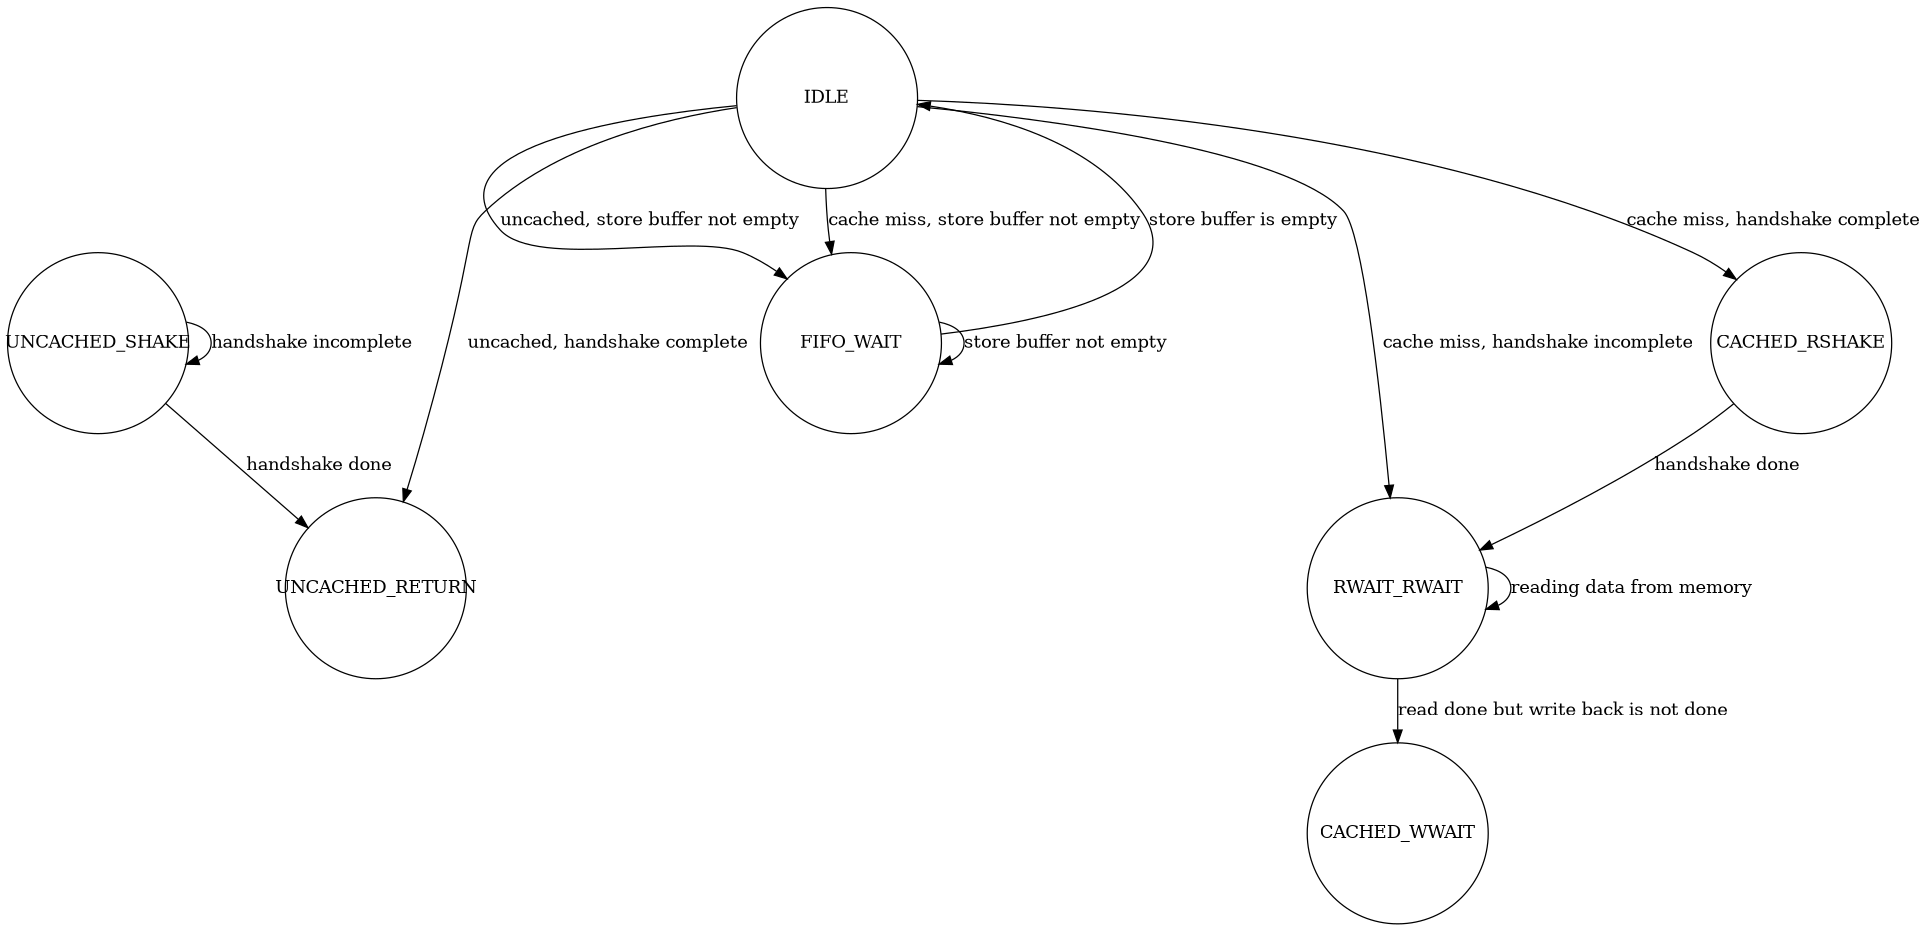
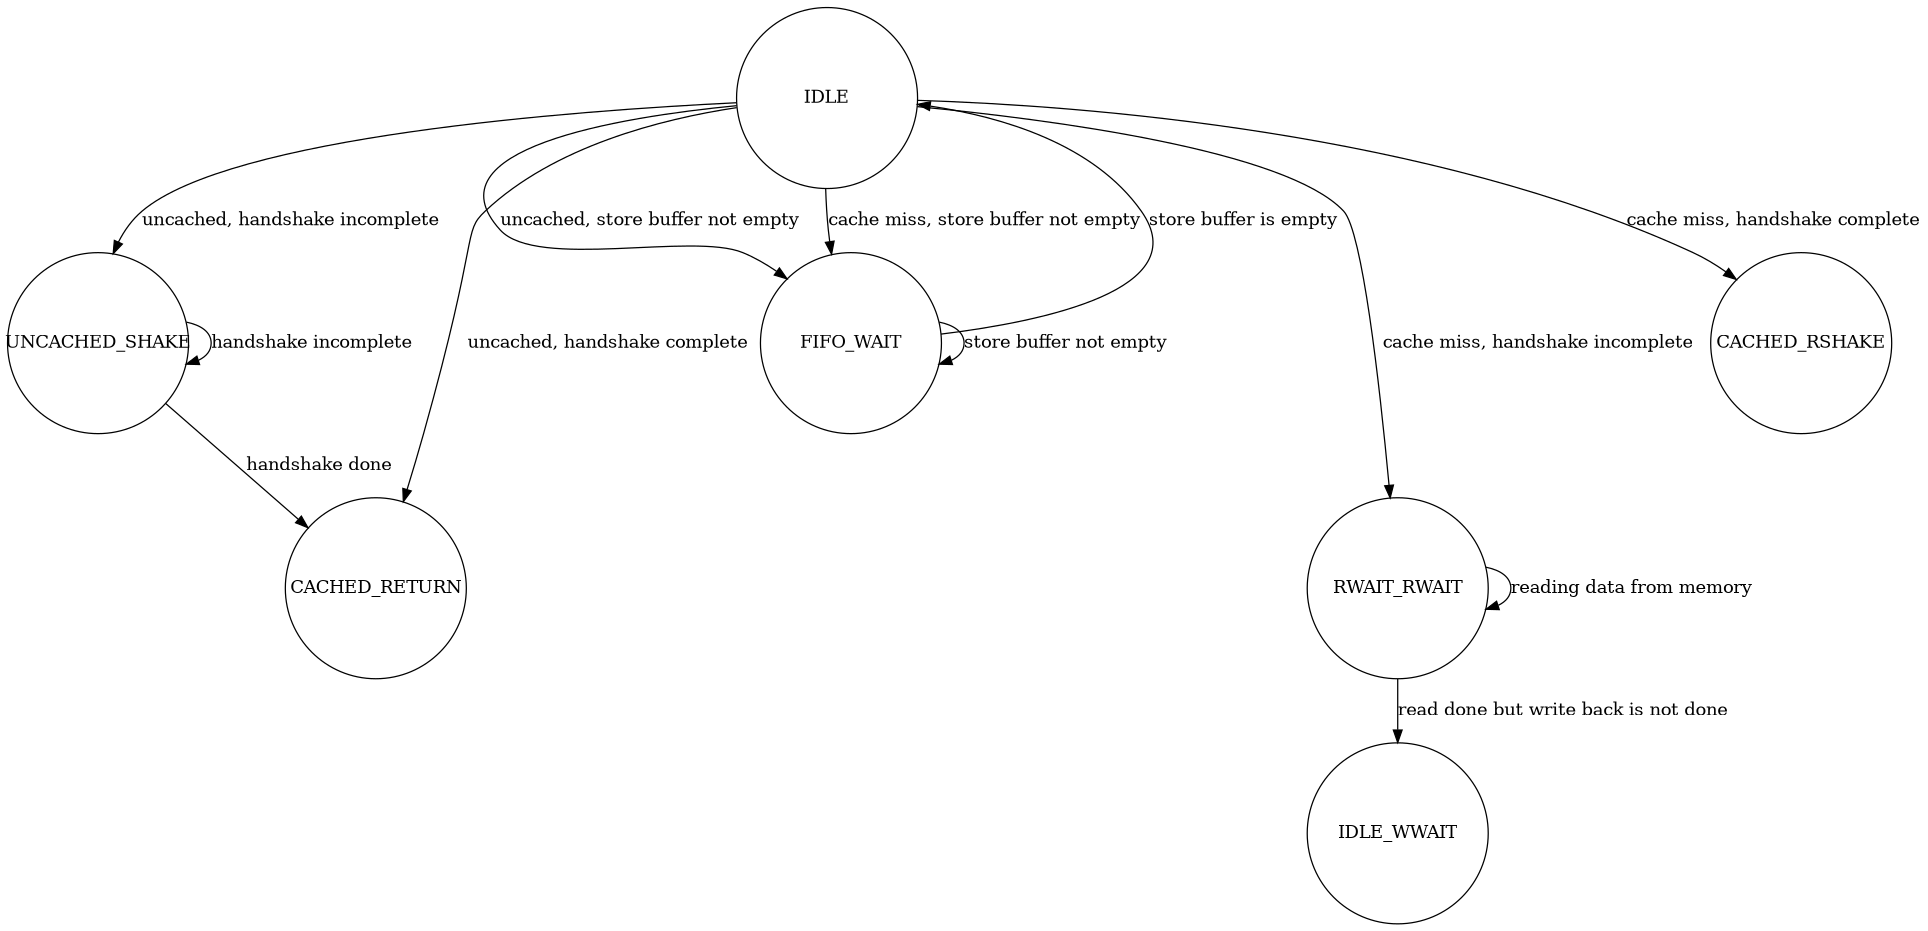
none -> (413, 132)
(1616, 480) -> none
(376, 588) -> (376, 588)
(1398, 833) -> (1398, 833)
